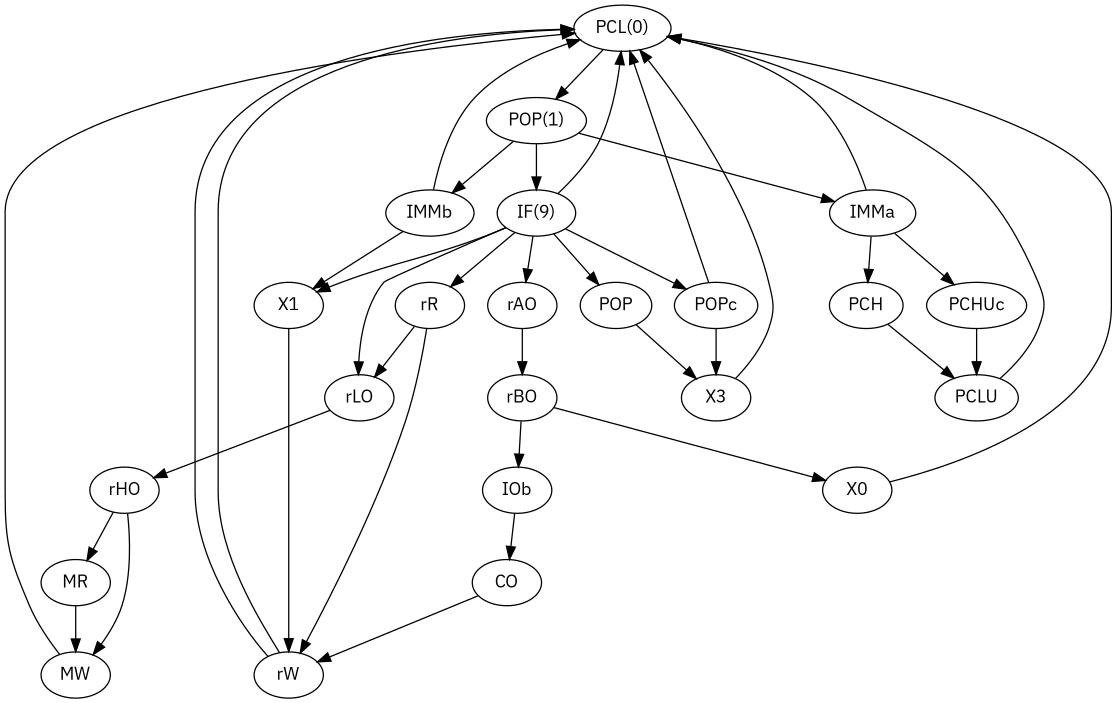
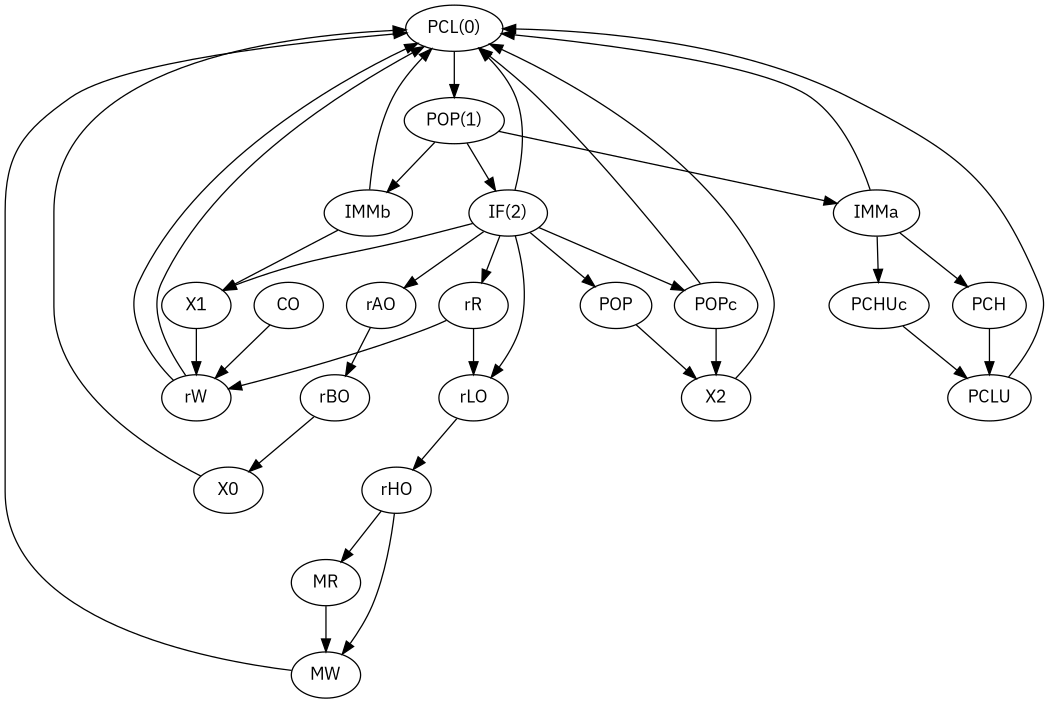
(536, 213) -> (508, 213)
(716, 398) -> (716, 398)
(517, 490) -> none
